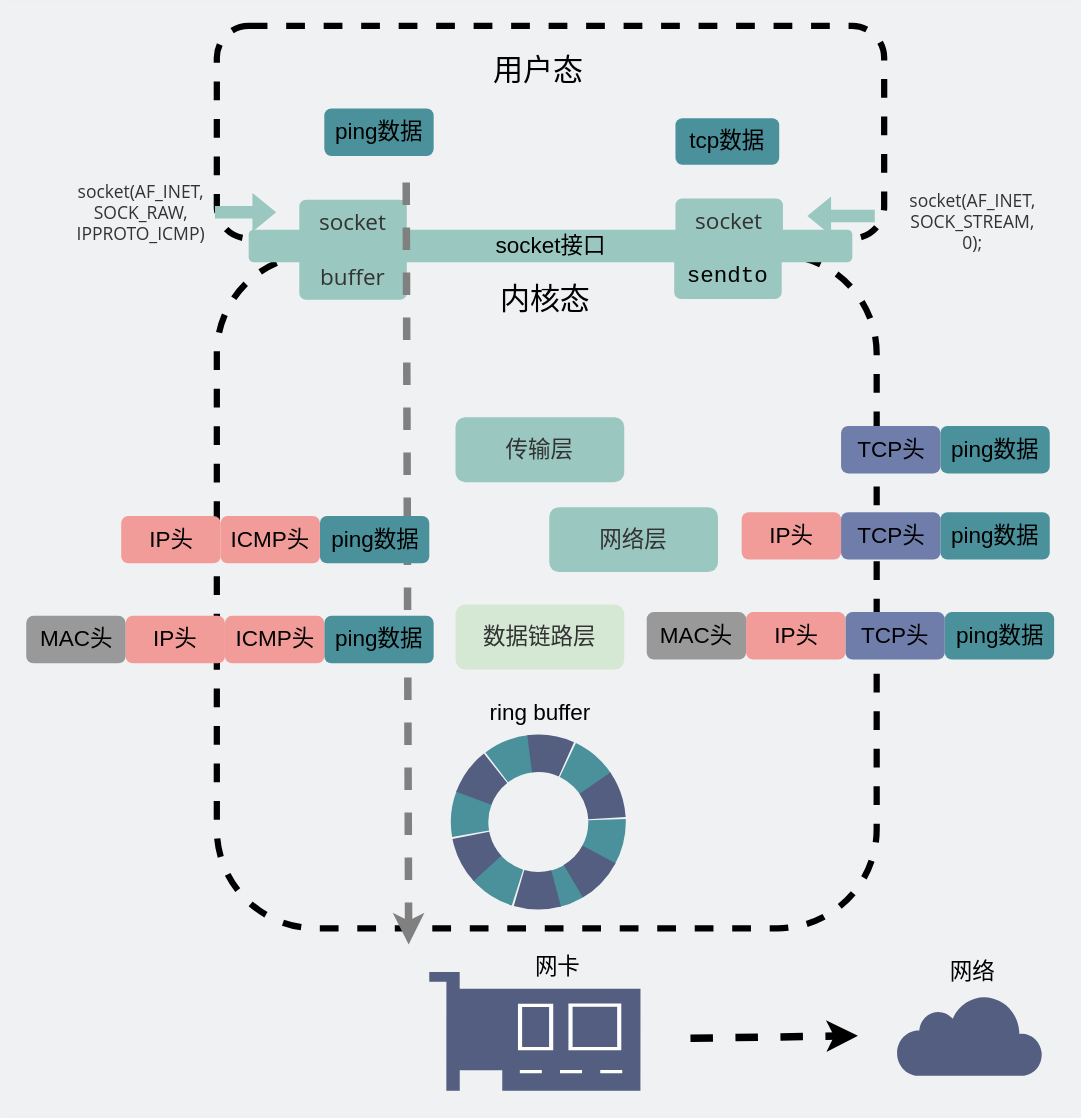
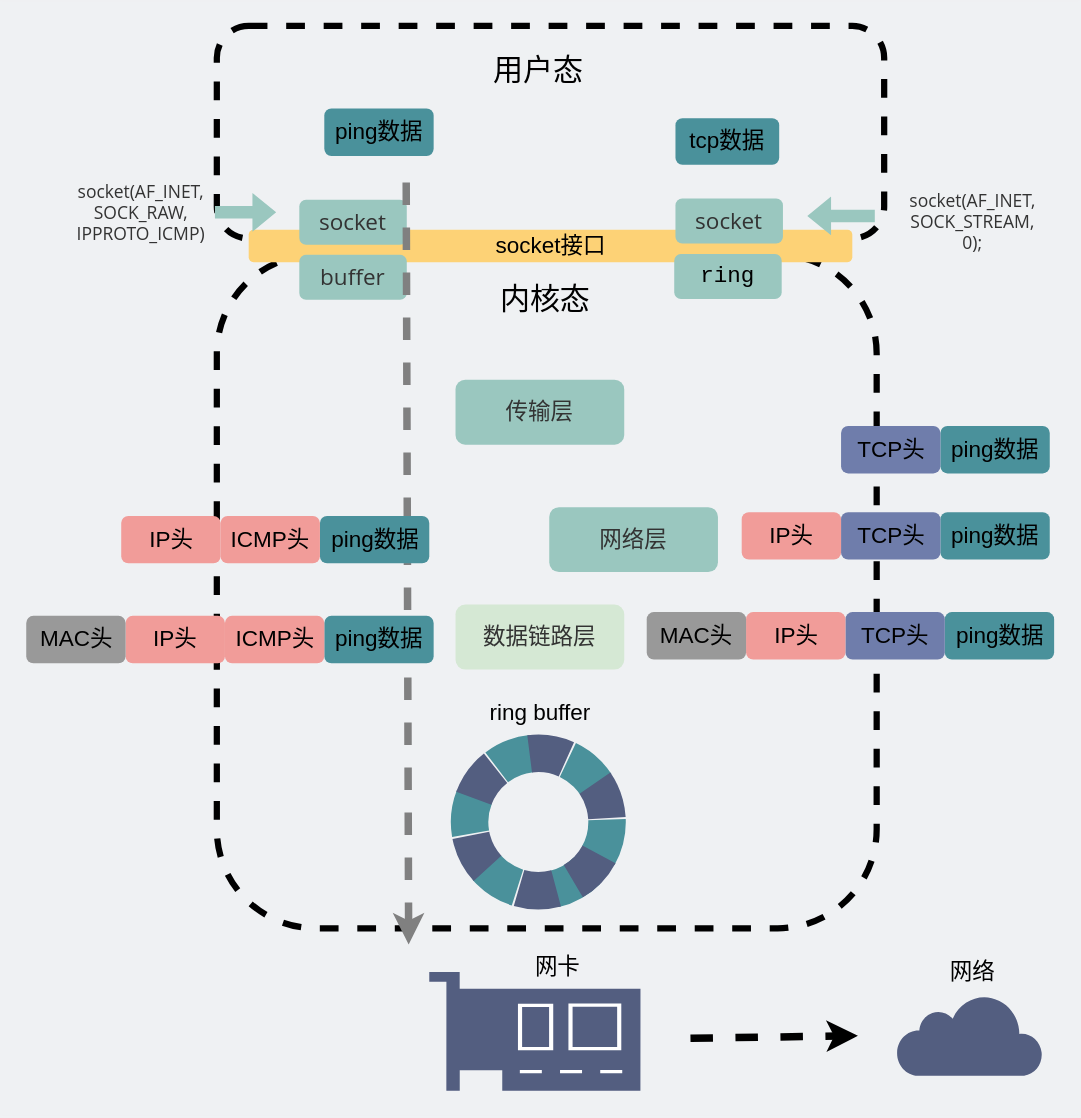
(551, 246) -> (551, 246)
(728, 277) -> (728, 277)
(540, 449) -> (540, 412)
